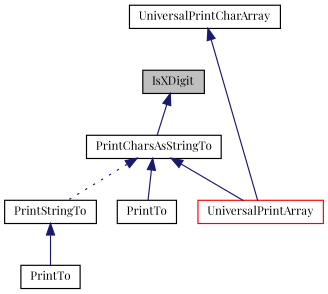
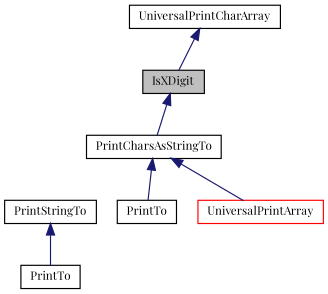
(234, 120) -> (187, 55)
(97, 183) -> none
